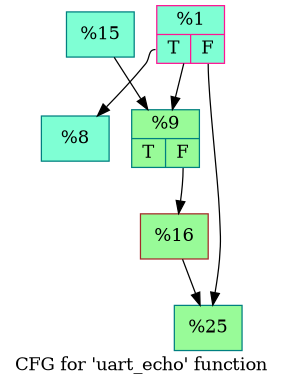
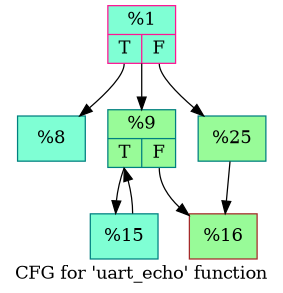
none -> (119, 184)
(189, 276) -> (228, 181)
